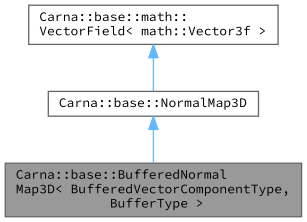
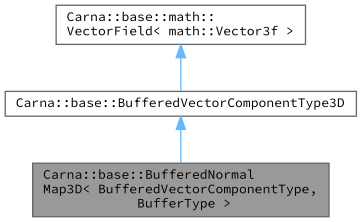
(153, 104) -> (181, 104)
